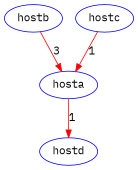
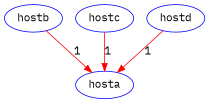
(57, 52) -> (77, 52)
(69, 114) -> (143, 49)
